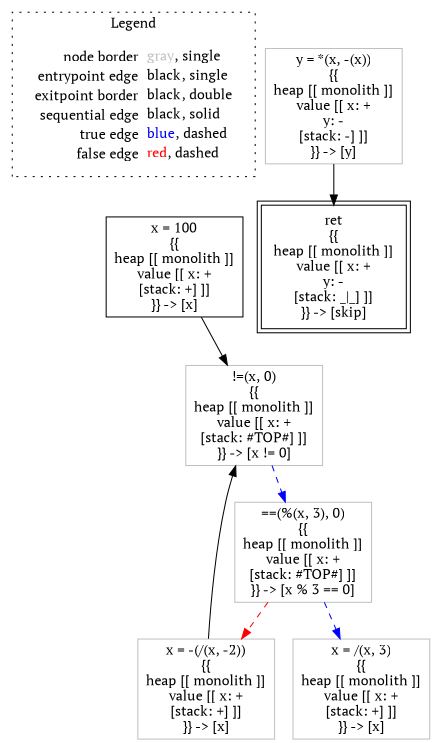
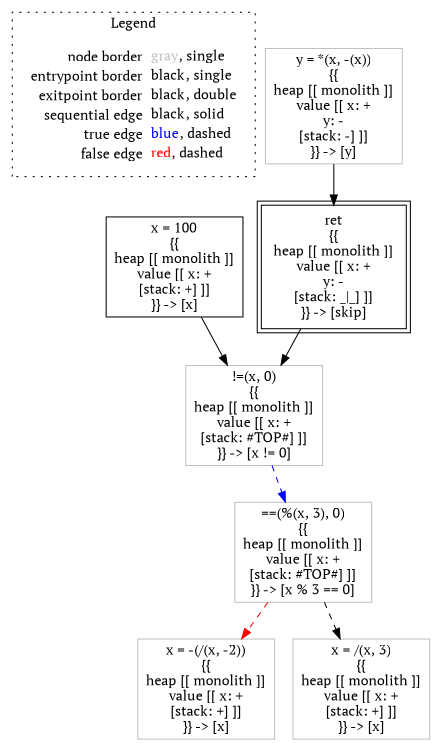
(90, 77) -> (89, 77)
(216, 557) -> (293, 342)
(330, 616) -> (330, 616)
